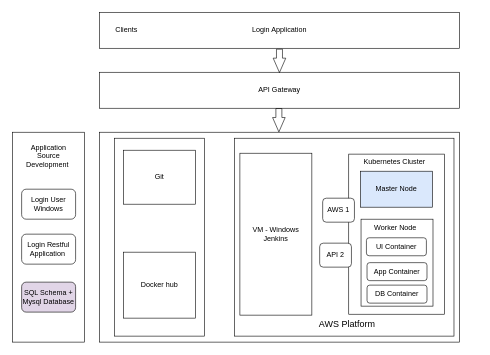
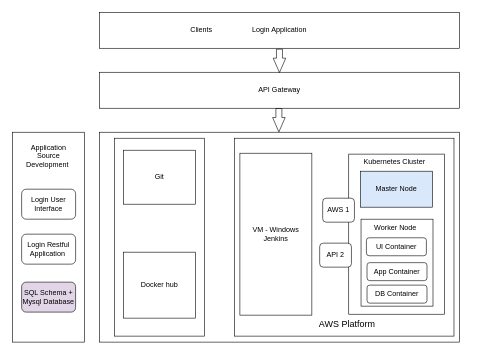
(126, 30) -> (201, 30)
(48, 204) -> (48, 204)
